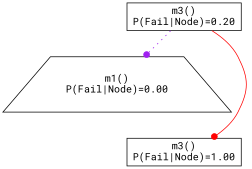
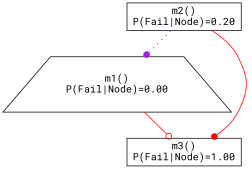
(184, 17) -> (184, 17)
none -> (155, 123)
